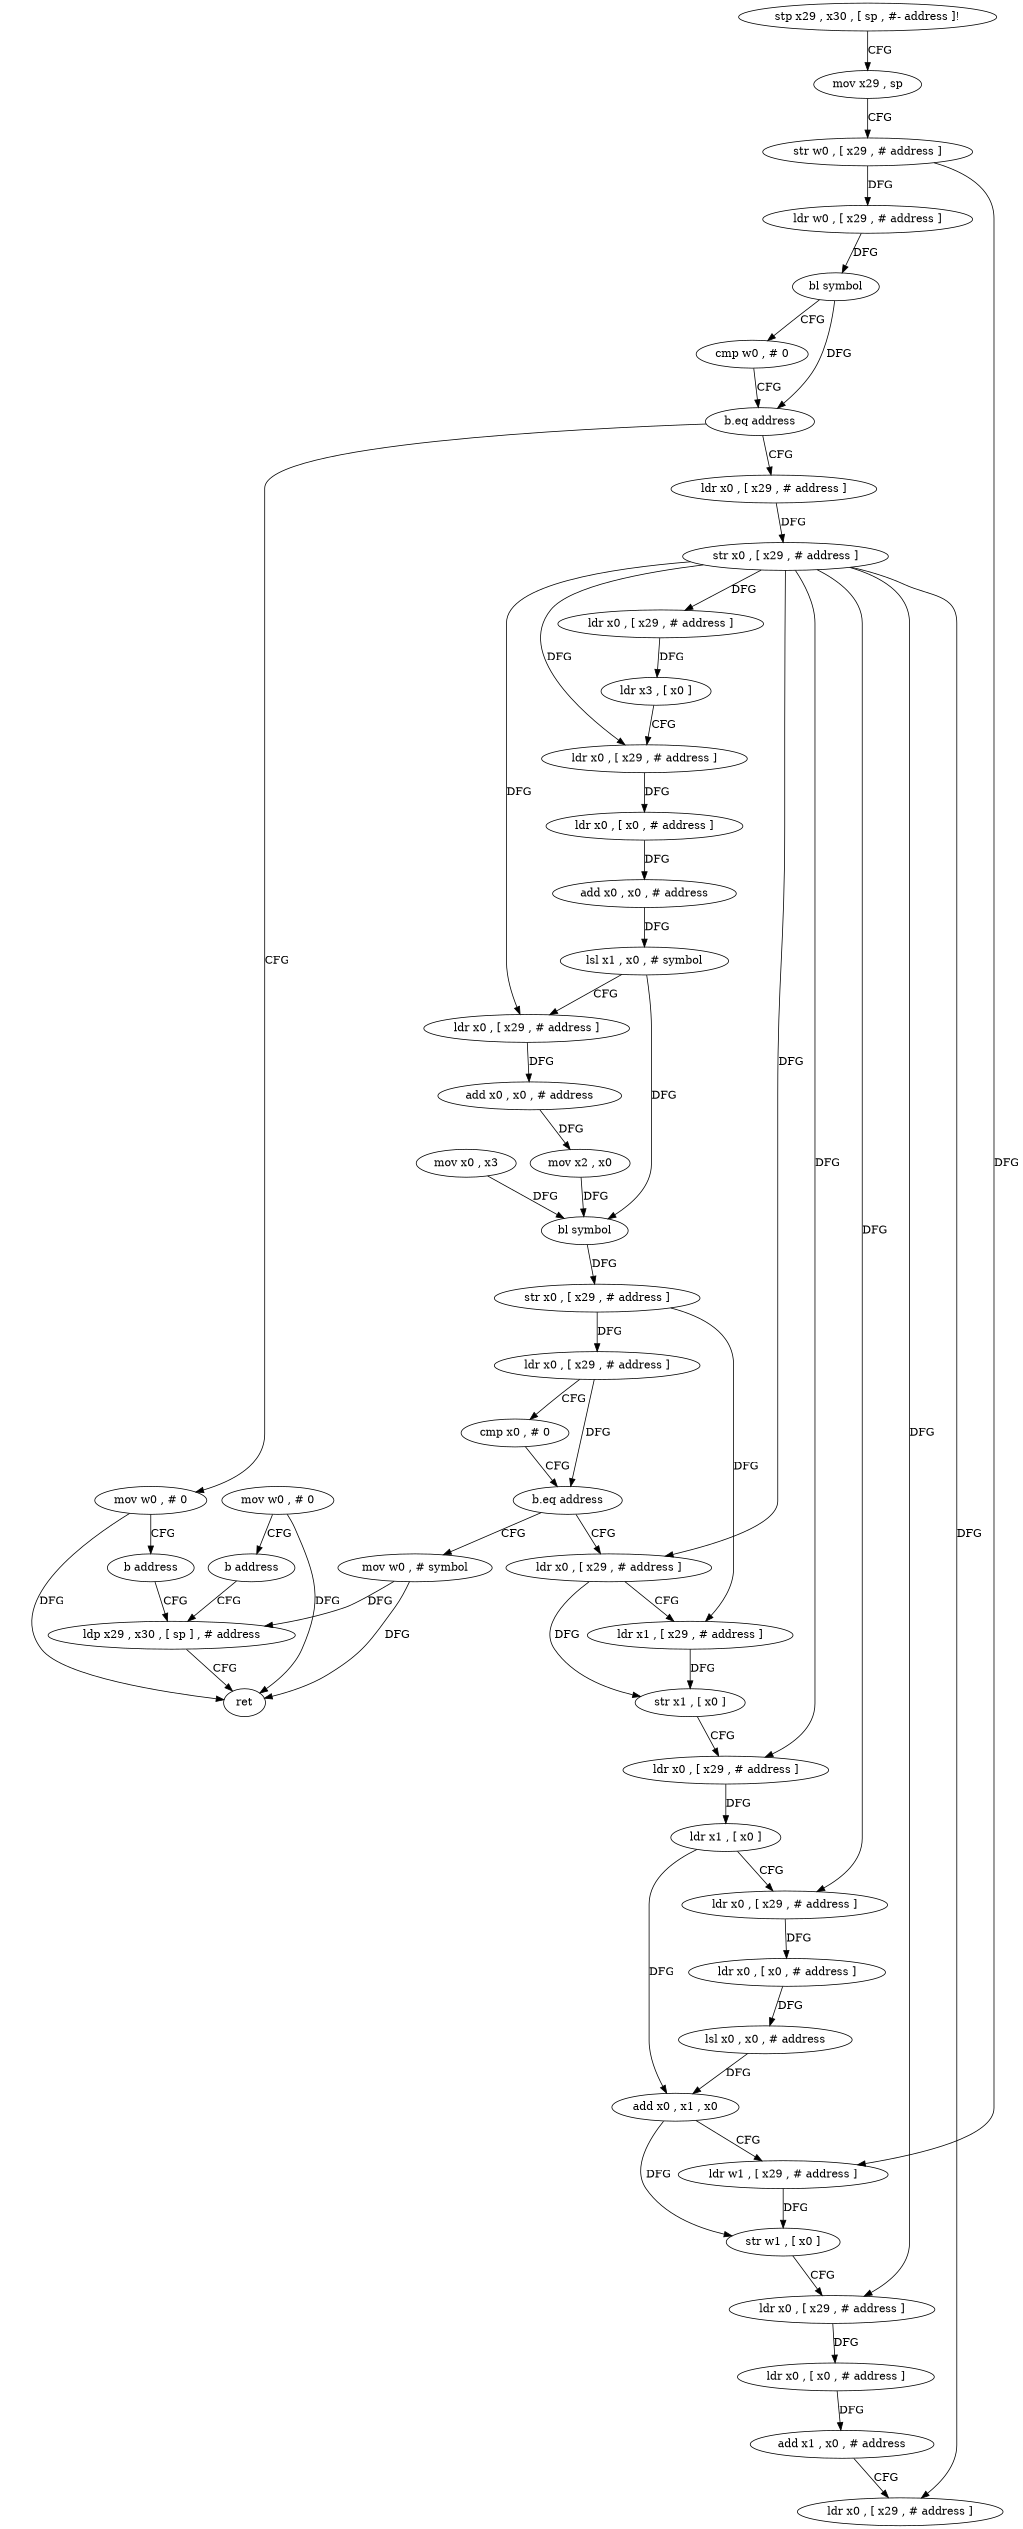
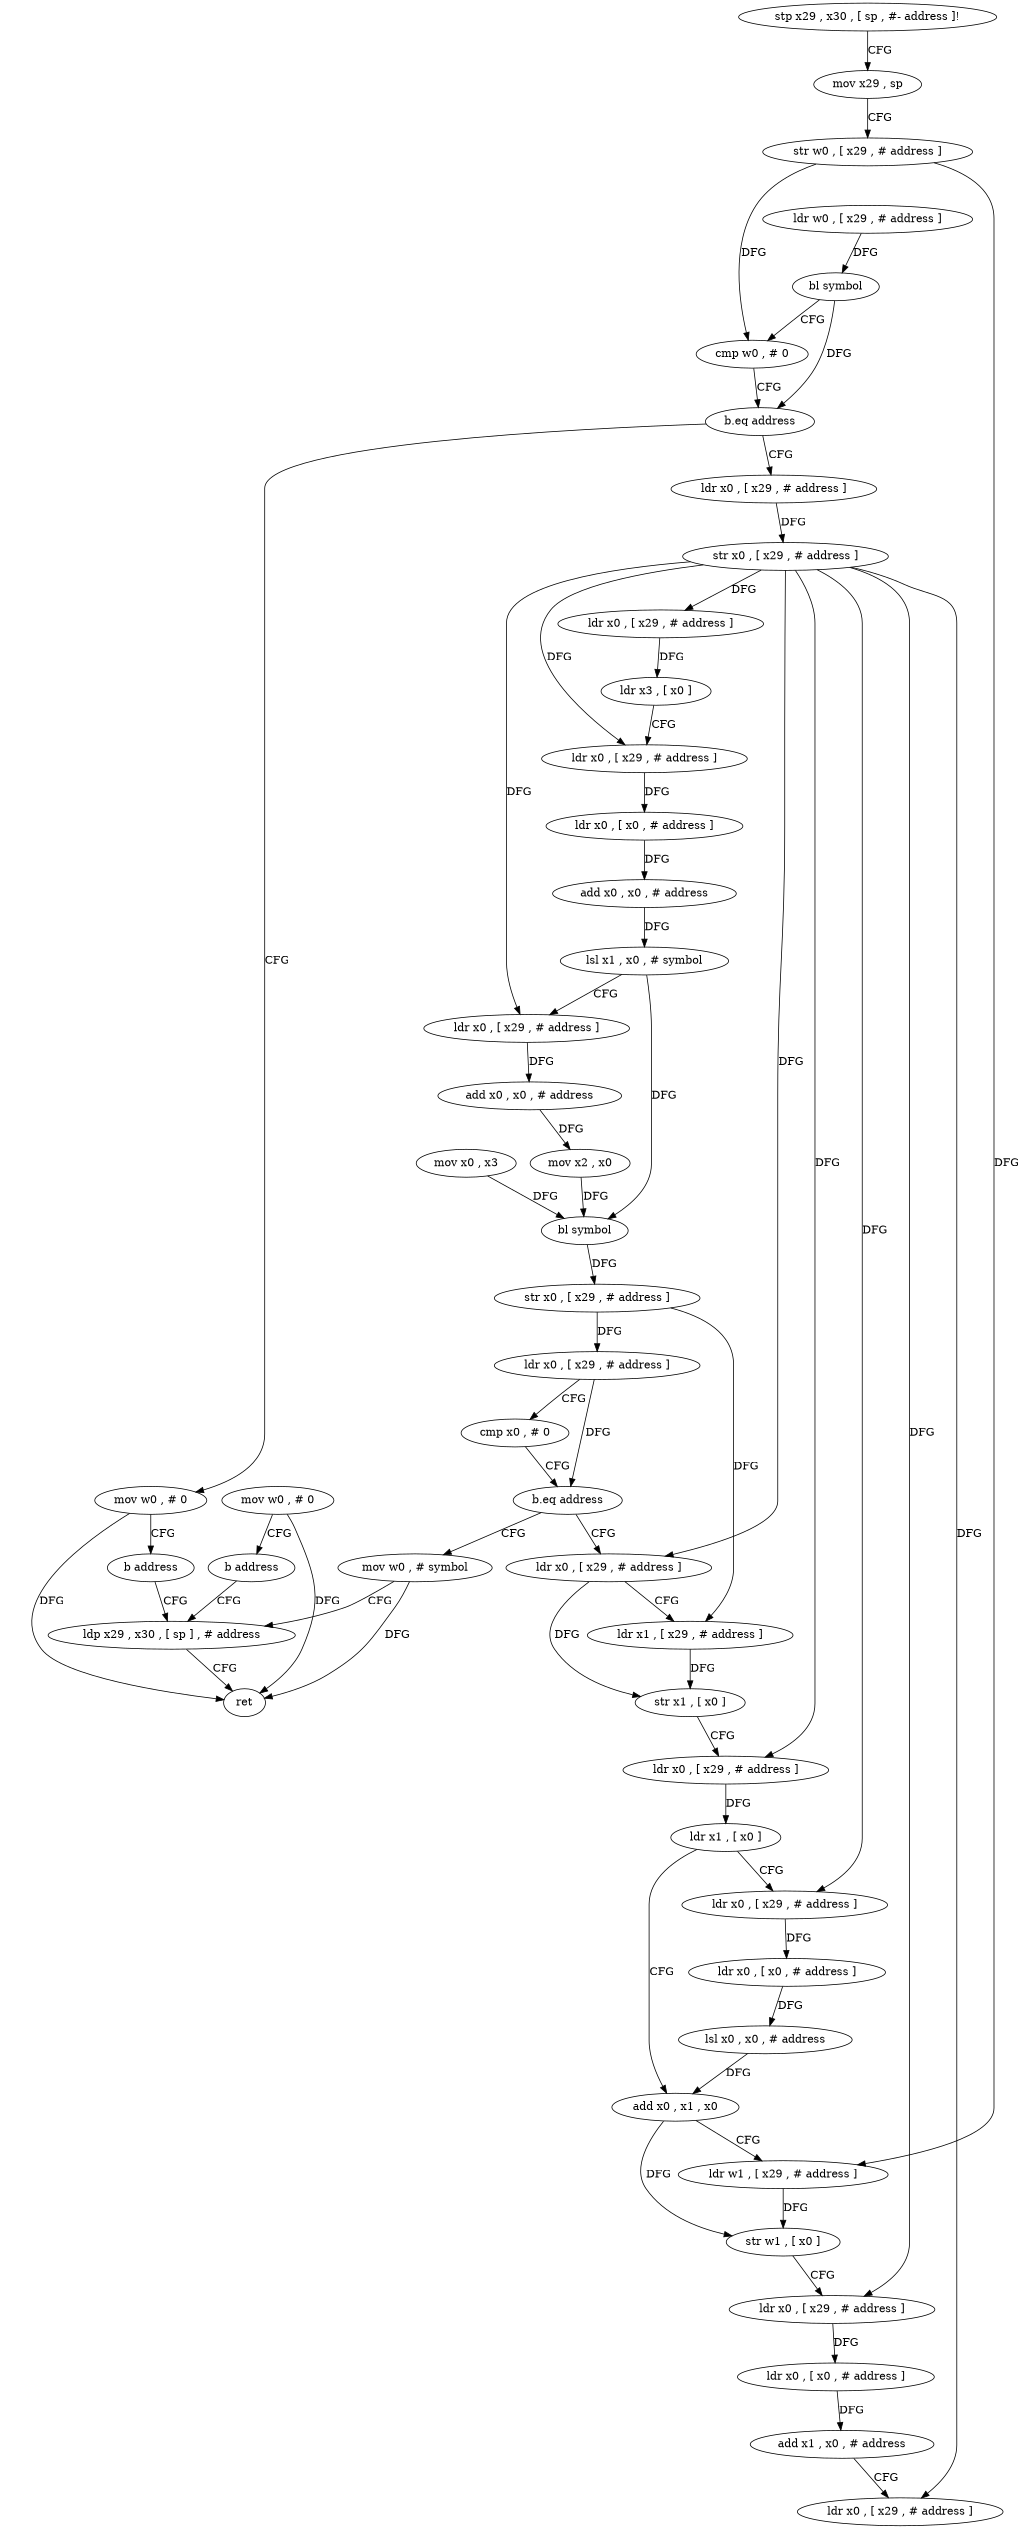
(868, 182) -> (745, 231)
(380, 1602) -> (380, 1602)
(662, 1972) -> (662, 1972)
